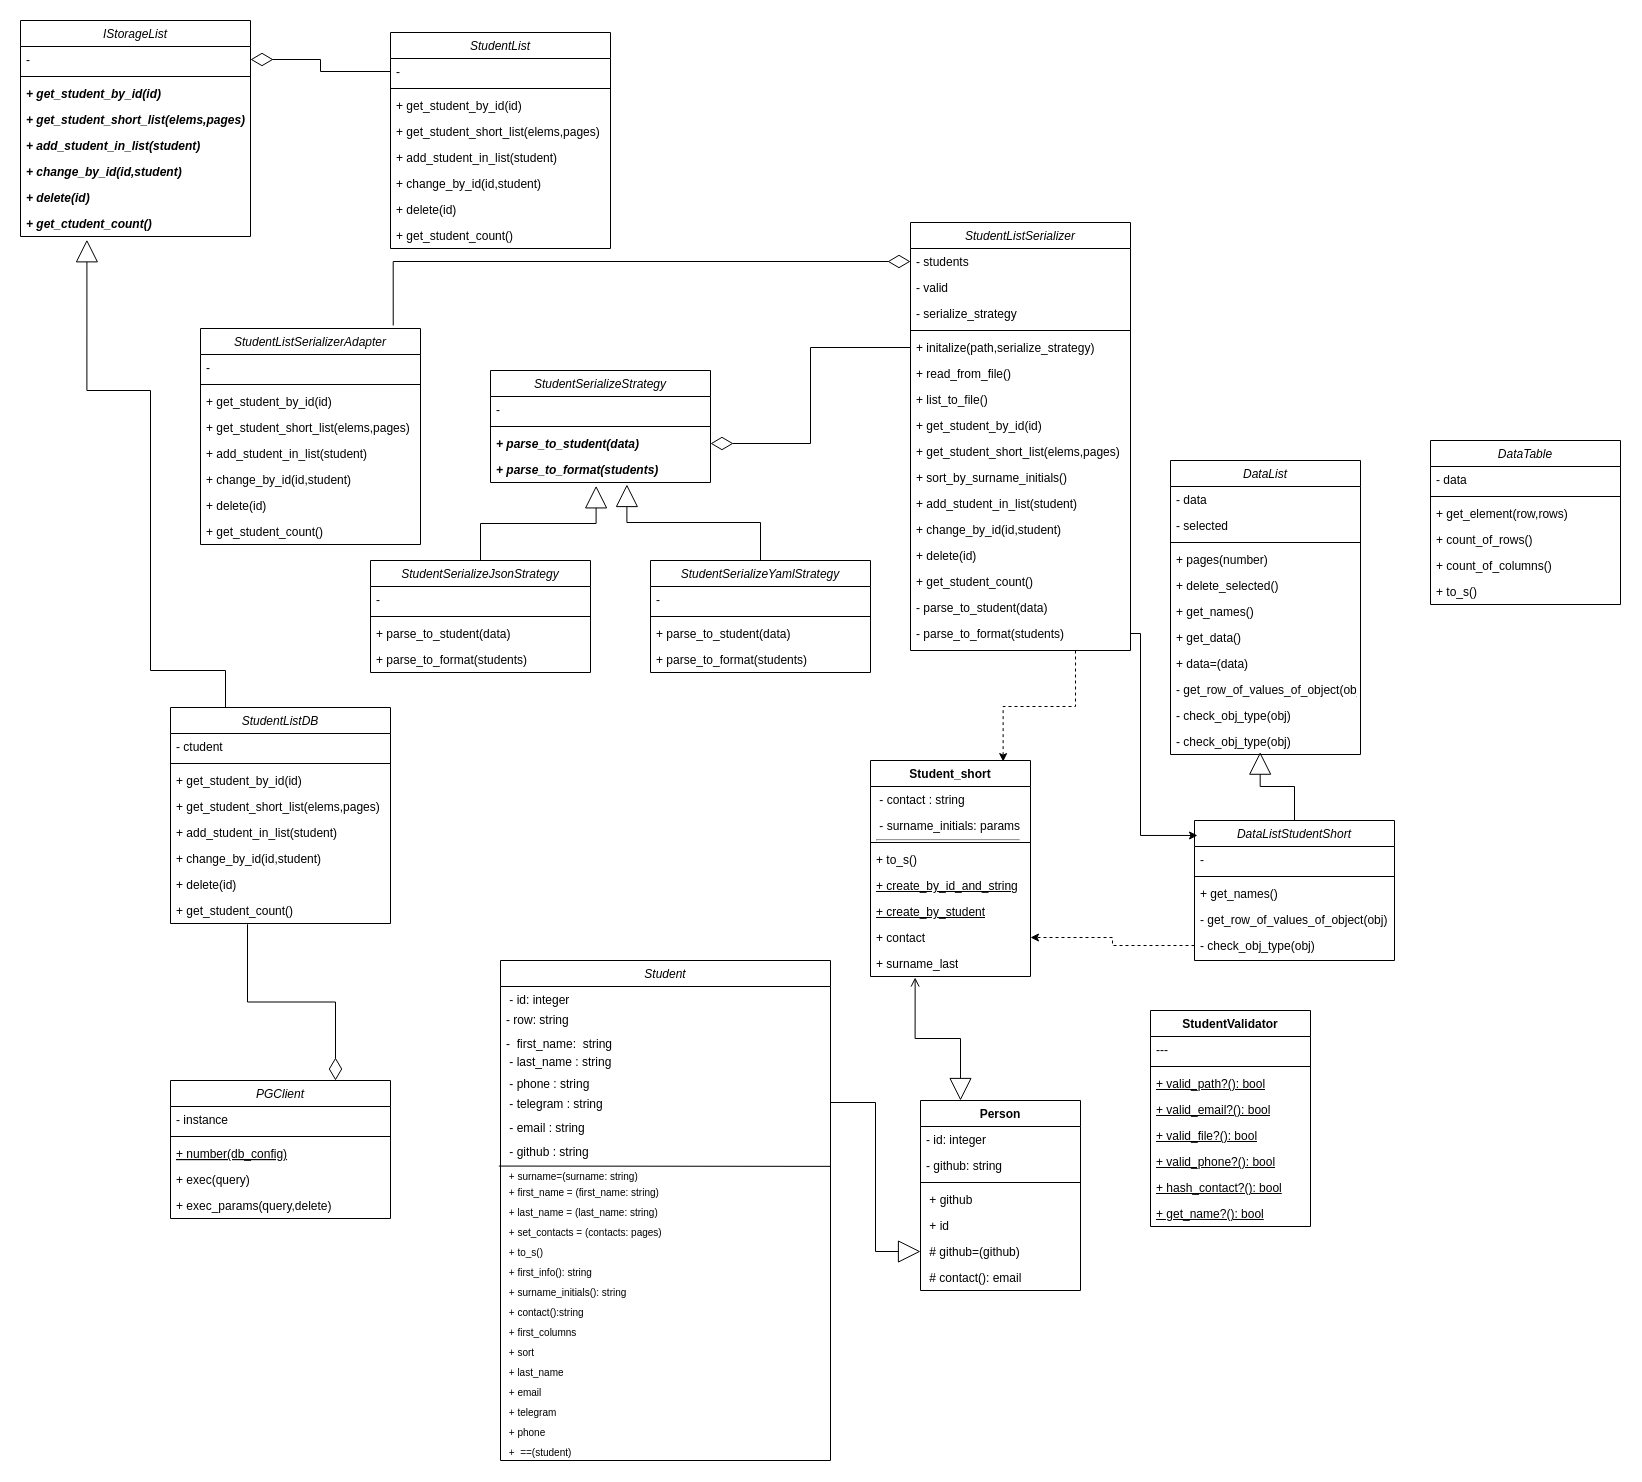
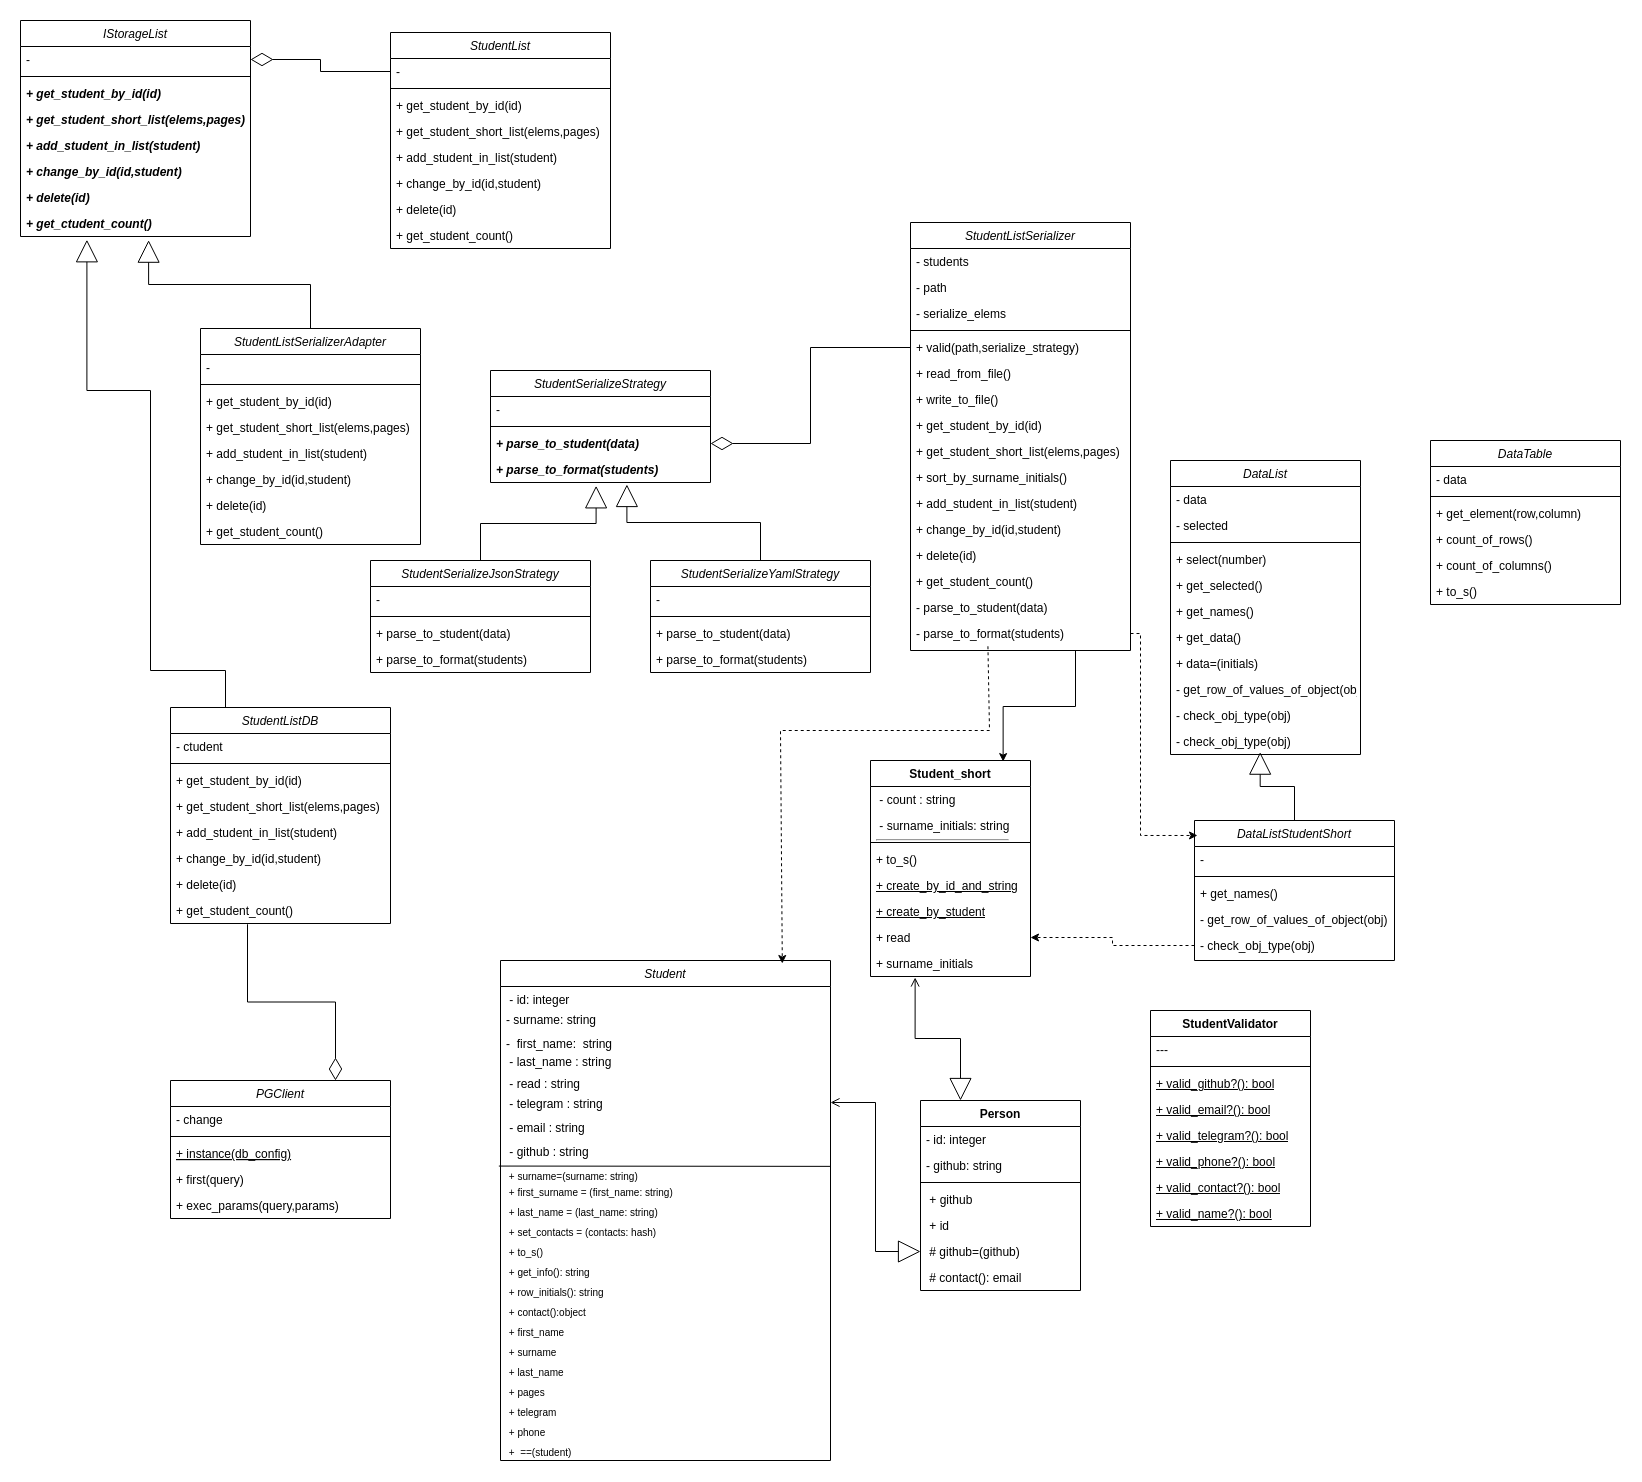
(609, 262) -> none
none -> (240, 285)
(935, 288) -> (935, 288)
(977, 314) -> (965, 314)
(1023, 348) -> (1013, 348)
(962, 400) -> (967, 400)
(1509, 514) -> (1514, 514)
(1225, 560) -> (1227, 560)
(1235, 586) -> (1227, 586)
(1218, 664) -> (1225, 664)
(1044, 707) -> (1044, 707)
none -> (815, 731)
(1141, 755) -> (1141, 755)
(929, 801) -> (922, 801)
(952, 834) -> (951, 827)
(905, 939) -> (895, 939)
(920, 965) -> (929, 965)
(543, 1020) -> (557, 1020)
(552, 1084) -> (549, 1084)
(1218, 1085) -> (1223, 1085)
(836, 1103) -> (836, 1103)
(206, 1120) -> (201, 1120)
(1215, 1137) -> (1230, 1137)
(237, 1154) -> (242, 1154)
(218, 1180) -> (220, 1180)
(1228, 1189) -> (1228, 1189)
(594, 1193) -> (602, 1193)
(264, 1206) -> (265, 1206)
(1214, 1215) -> (1218, 1215)
(595, 1233) -> (592, 1233)
(560, 1273) -> (556, 1273)
(574, 1293) -> (563, 1293)
(553, 1313) -> (554, 1313)
(544, 1333) -> (537, 1333)
(522, 1353) -> (530, 1353)
(522, 1393) -> (524, 1393)
